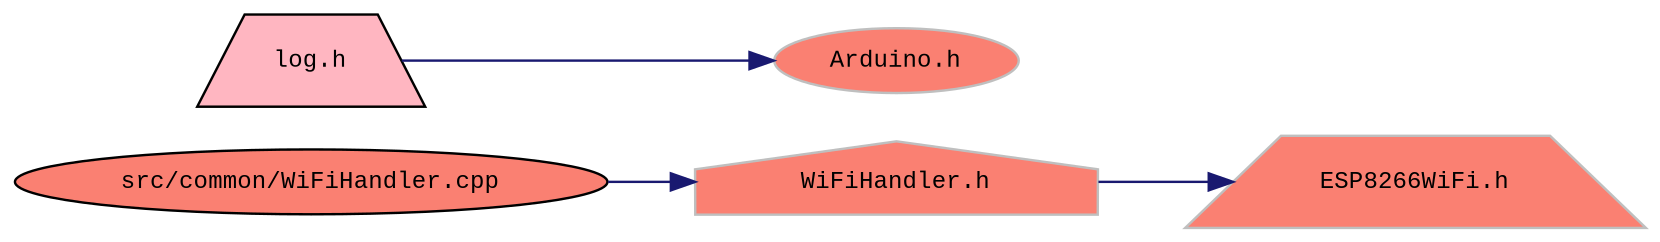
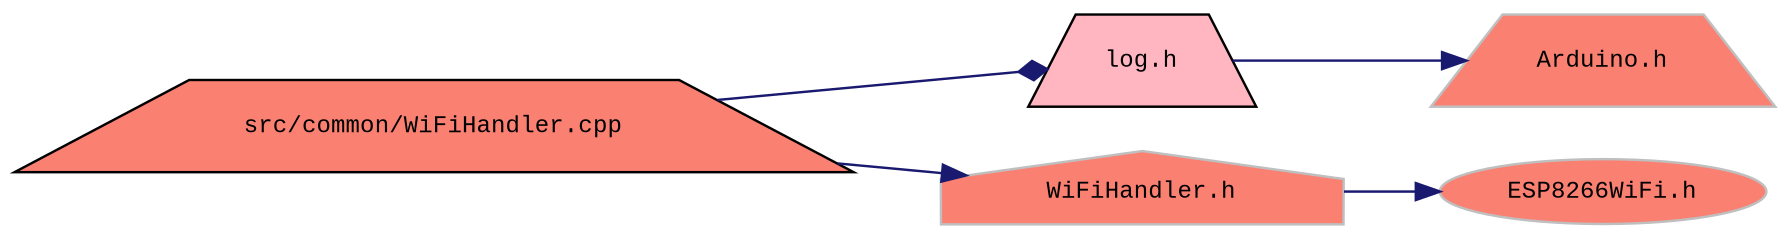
(896, 61) -> (1603, 61)
none -> (868, 86)
(311, 182) -> (434, 126)
(1416, 182) -> (1603, 192)
